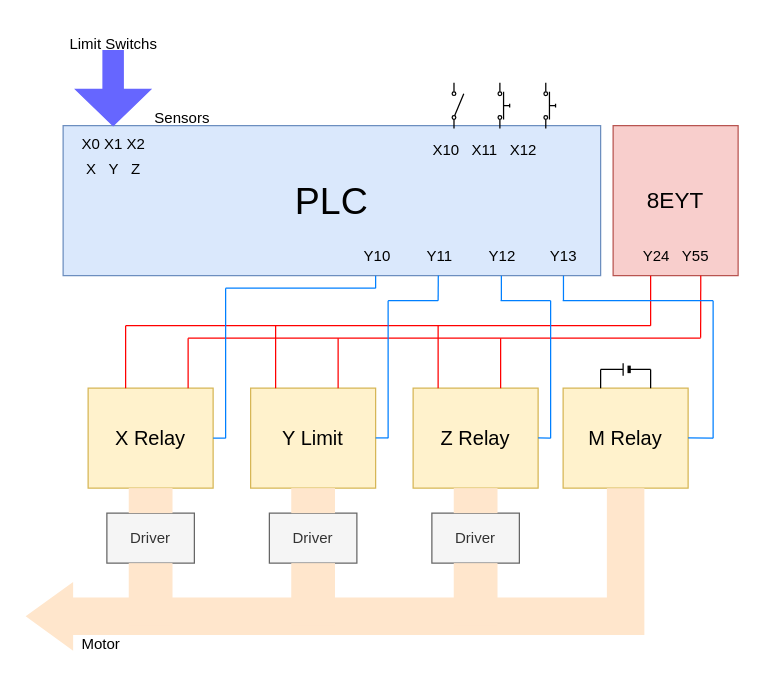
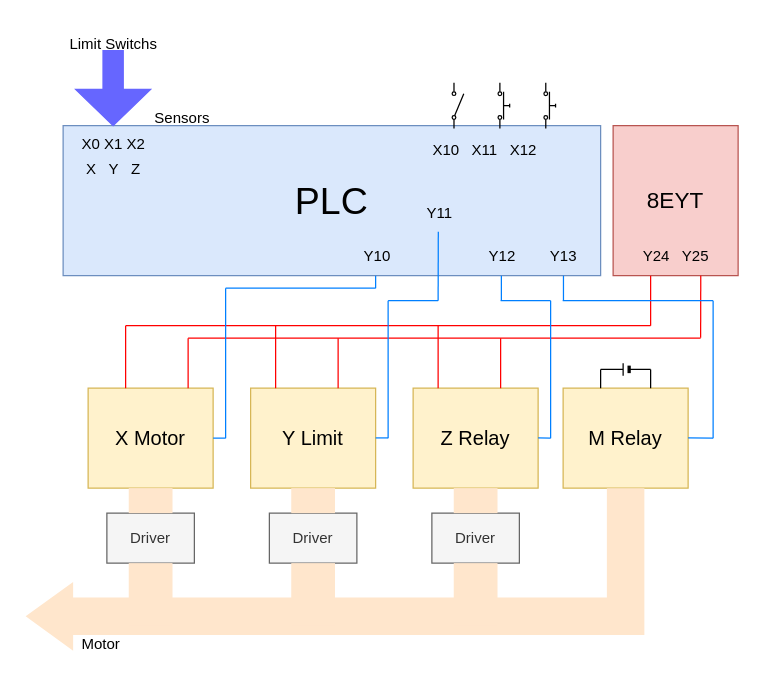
(439, 257) -> (439, 213)
(676, 257) -> (676, 257)
(151, 438) -> (151, 438)
